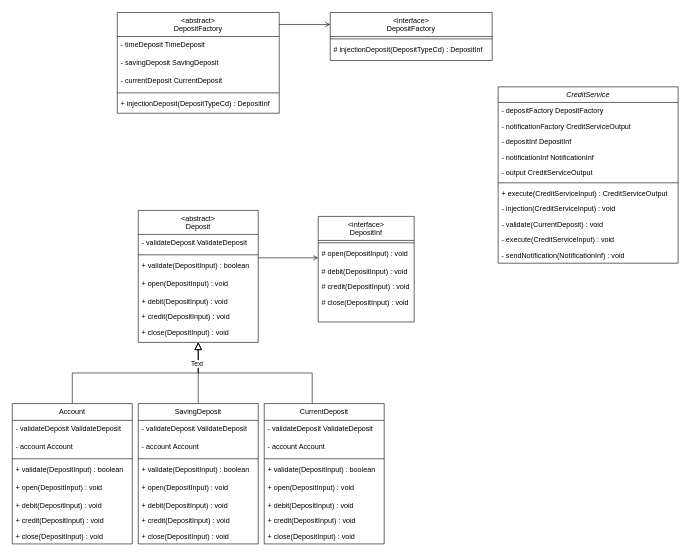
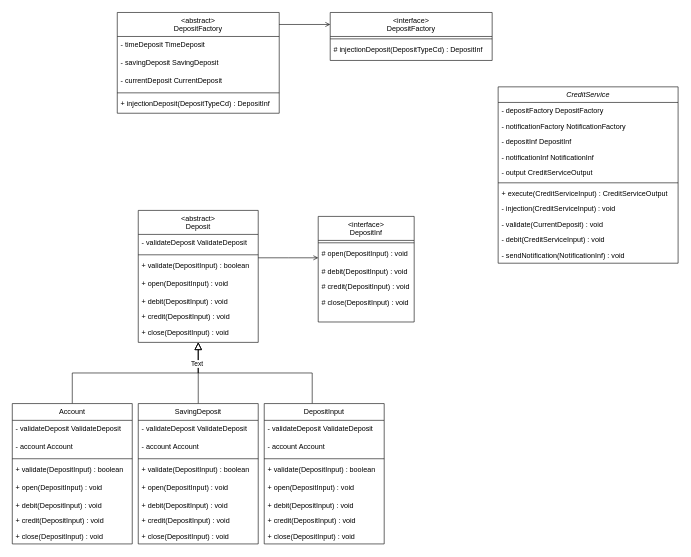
(578, 126) -> (577, 126)
(568, 240) -> (563, 240)
(324, 412) -> (324, 412)
